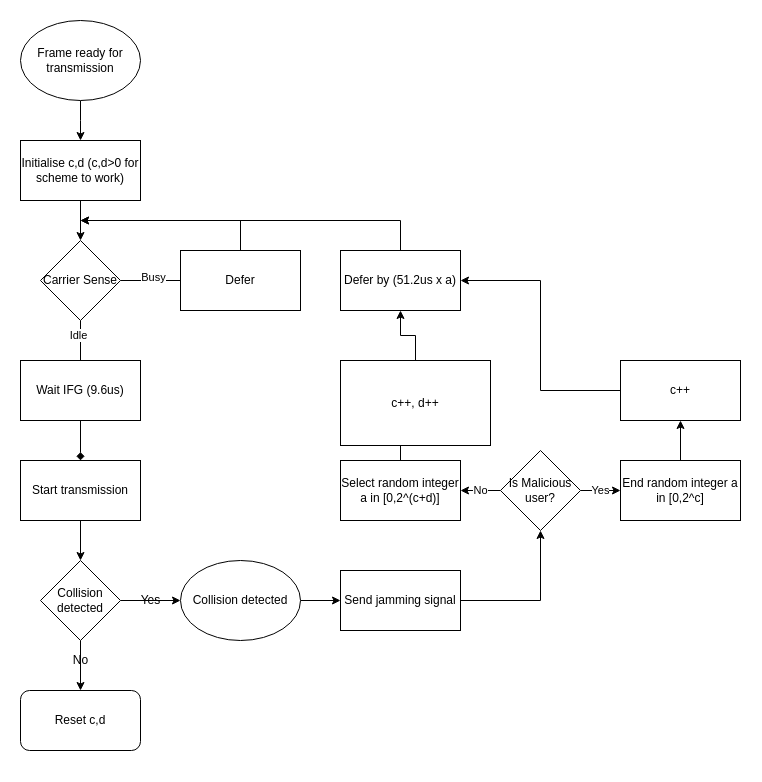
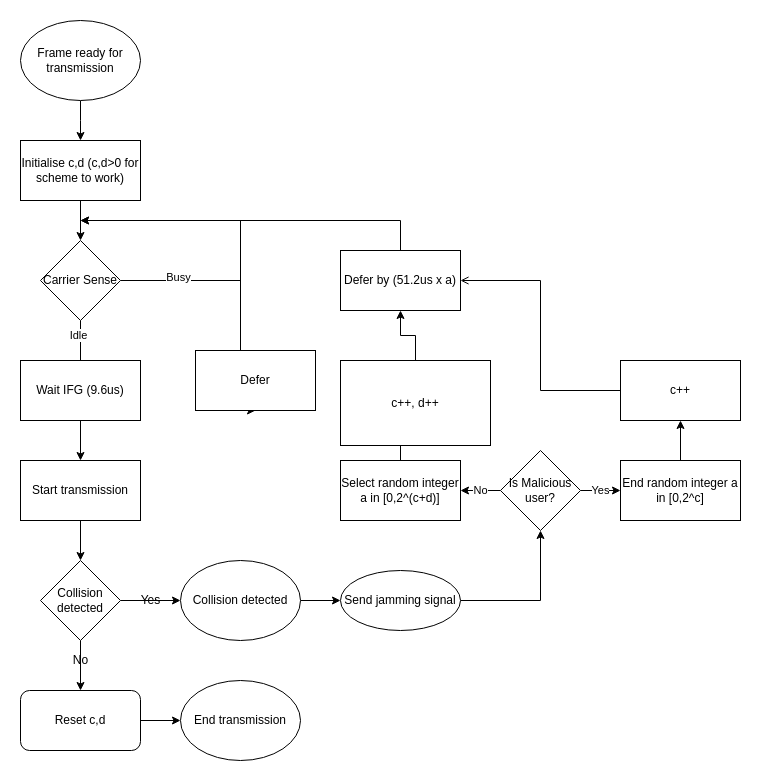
(241, 281) -> (256, 381)
(468, 281) -> (466, 281)
(81, 452) -> (81, 452)
(401, 601) -> (401, 601)
none -> (157, 721)
none -> (241, 721)
